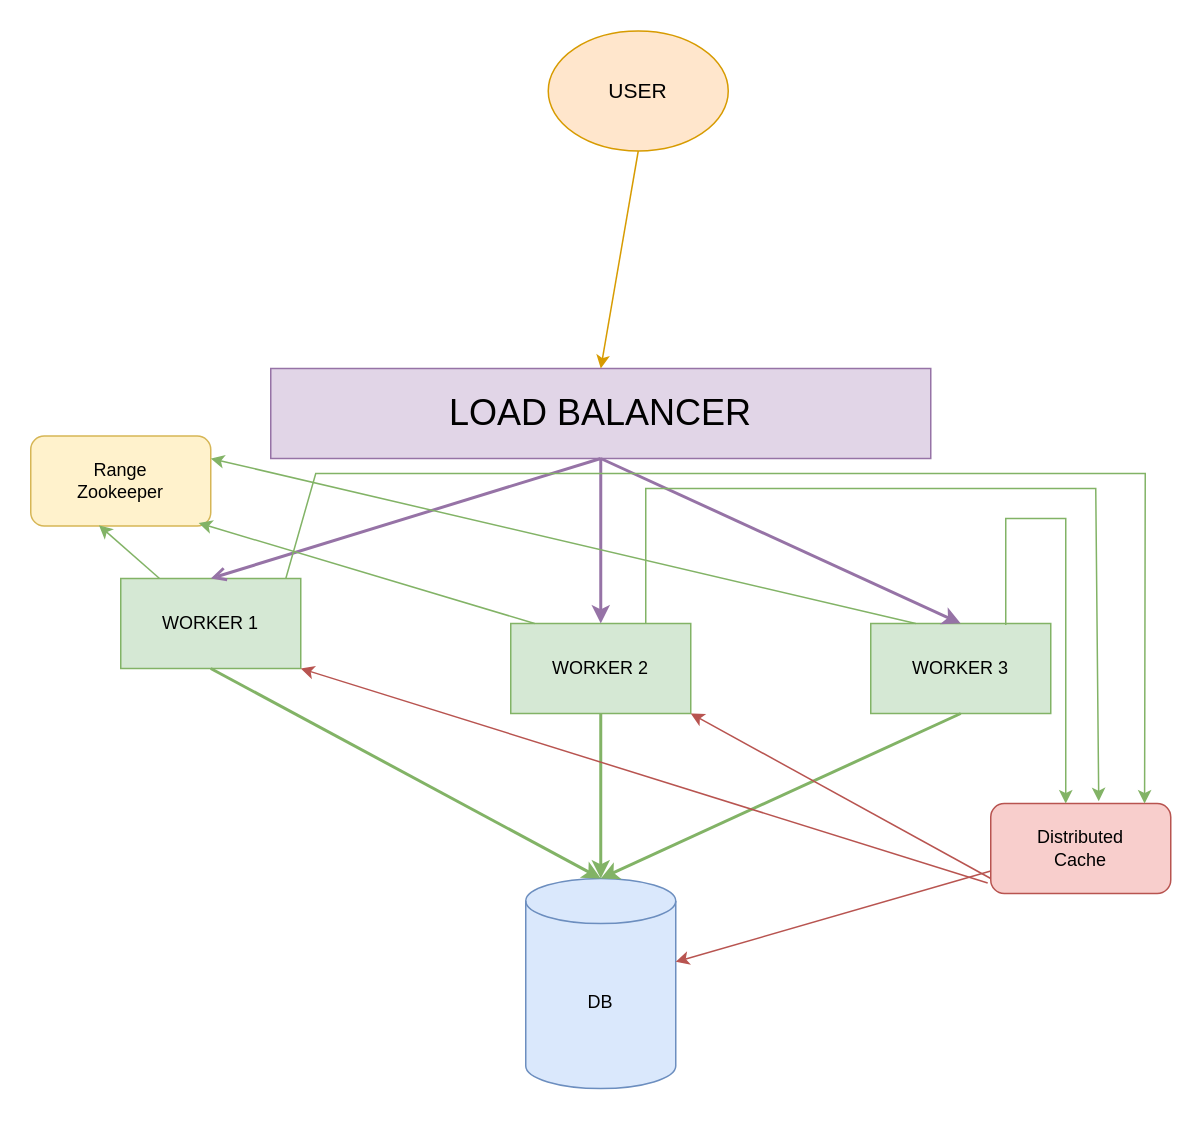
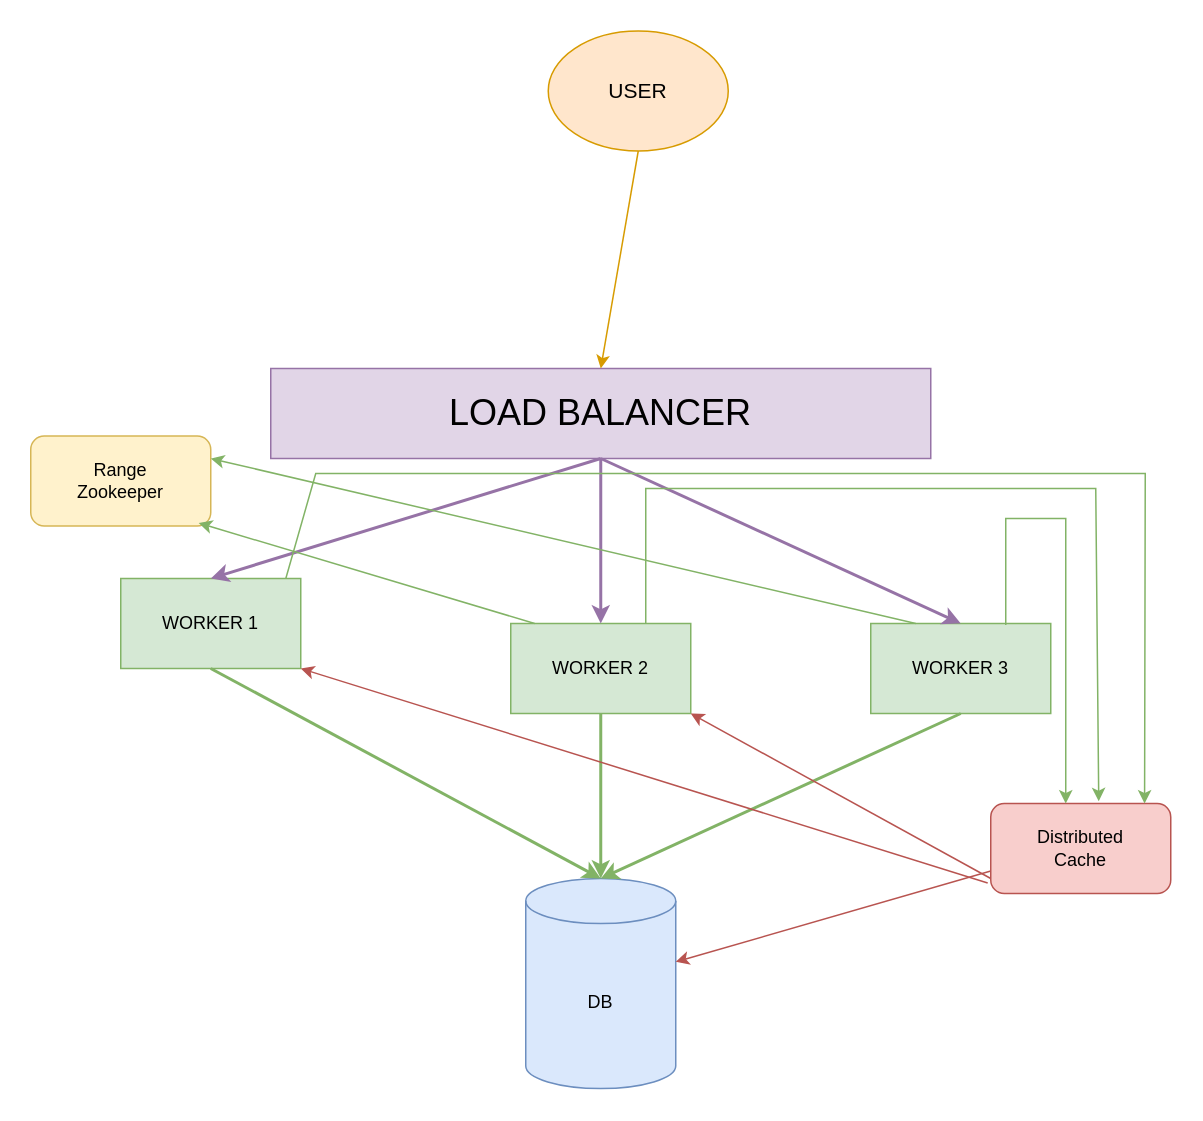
(133, 555) -> none
(223, 575) -> (224, 574)
